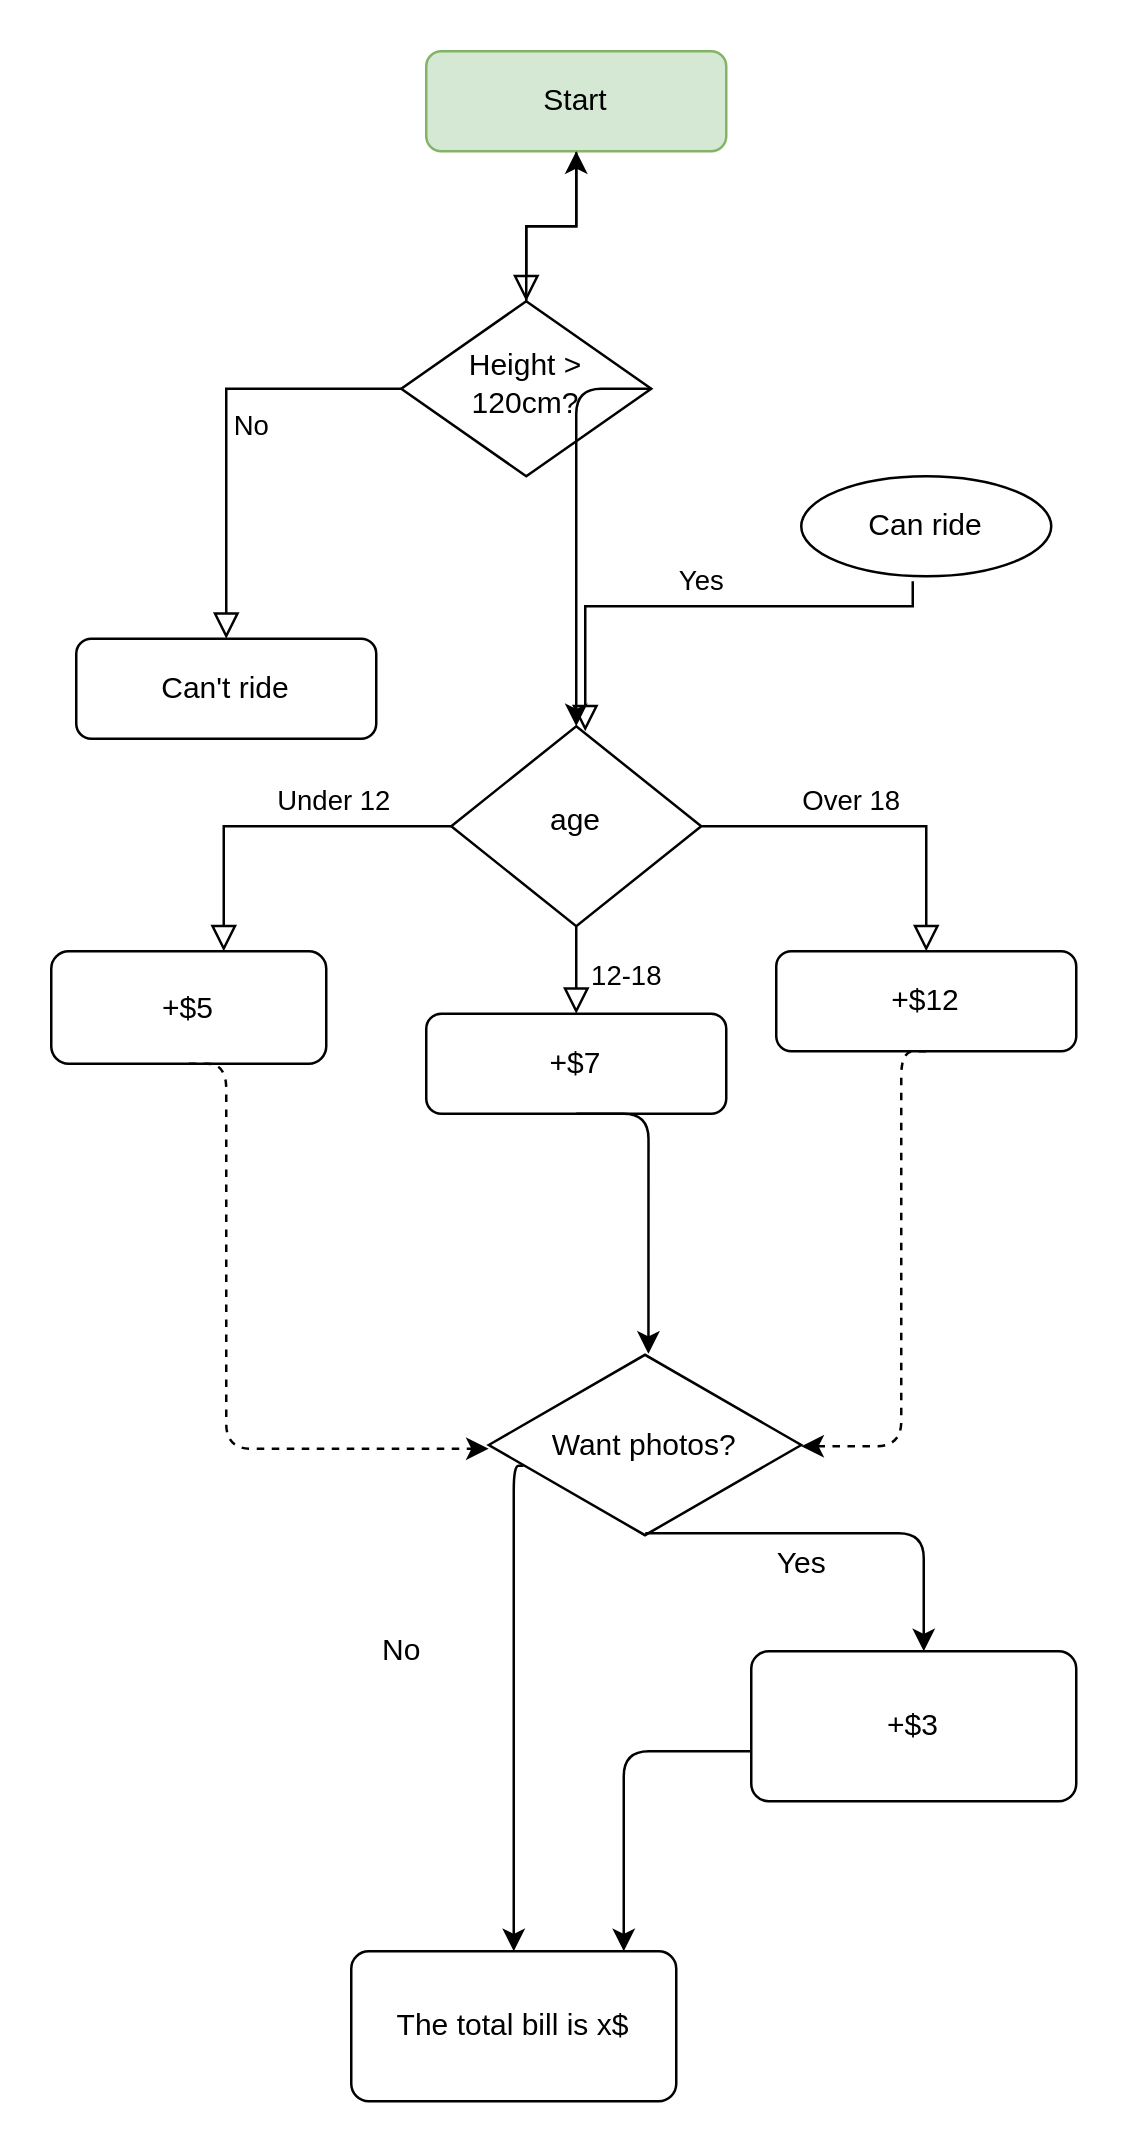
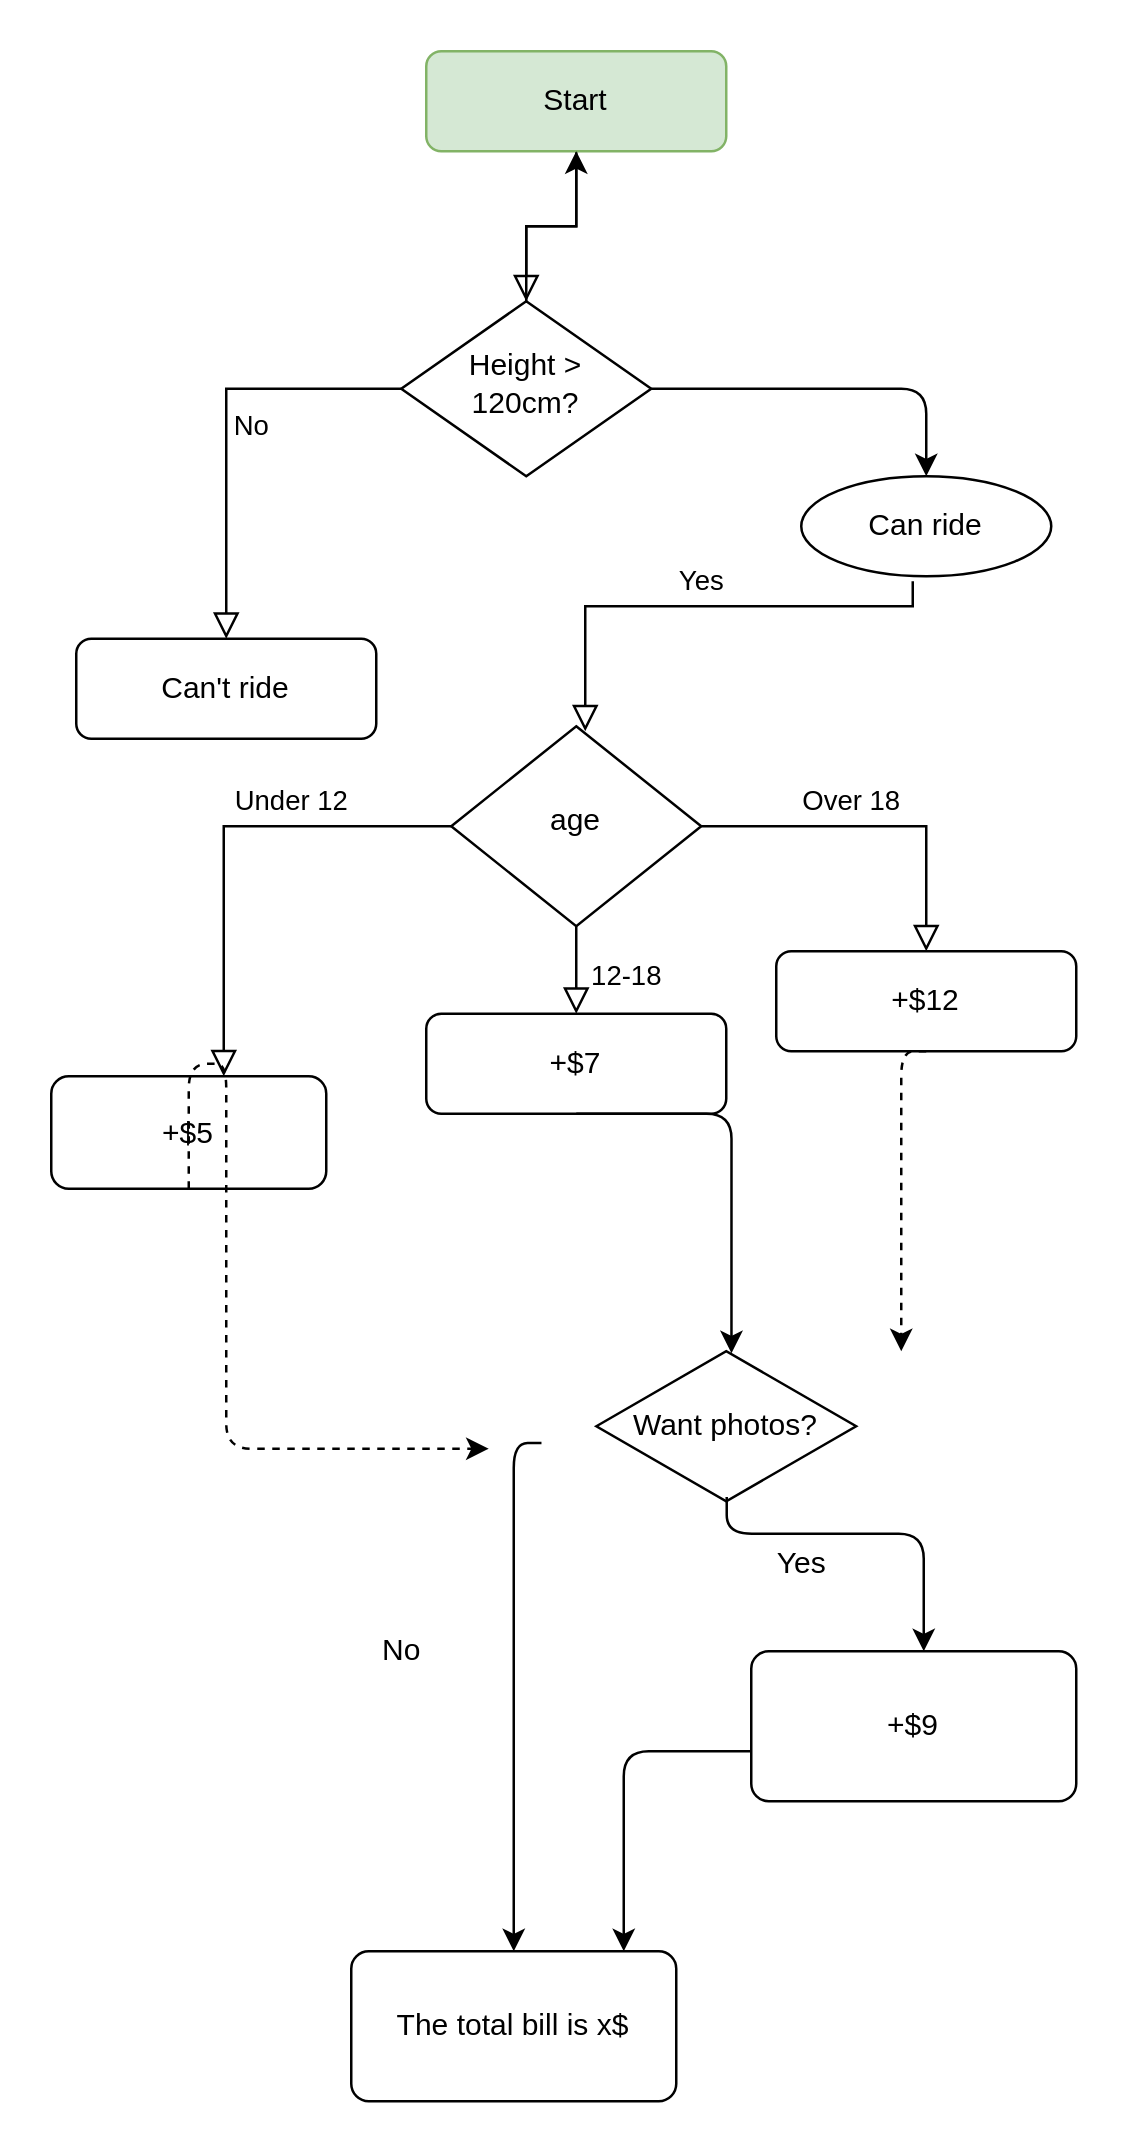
(576, 520) -> (816, 389)
(189, 1008) -> (189, 1133)
(645, 1445) -> (726, 1426)
(914, 1726) -> (914, 1726)
